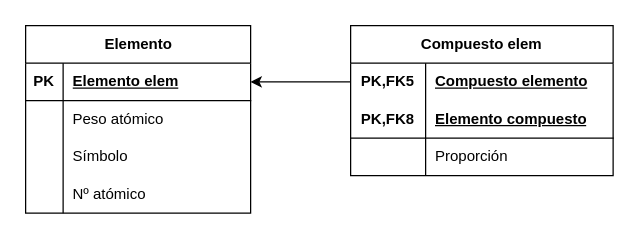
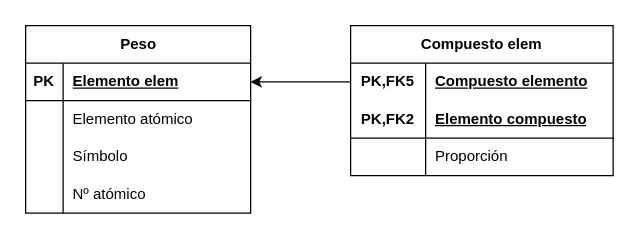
(139, 44) -> (139, 44)
(120, 119) -> (134, 119)
(388, 119) -> (388, 119)
